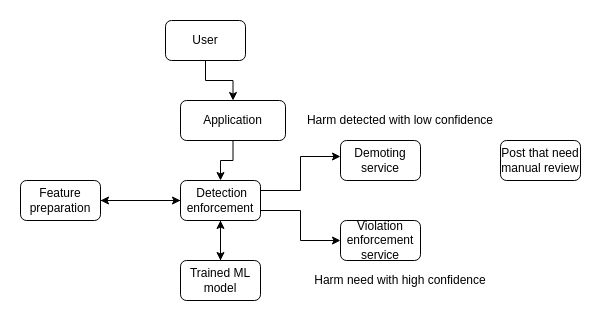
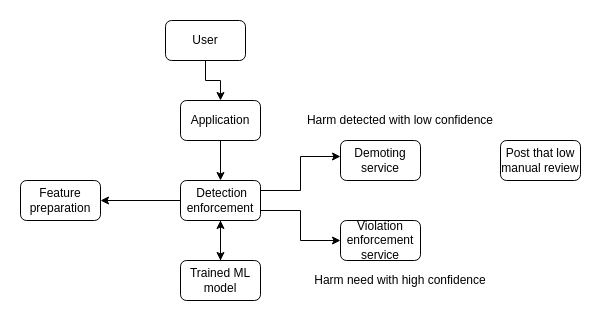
(233, 121) -> (221, 121)
(541, 161) -> (541, 161)
(102, 201) -> none
